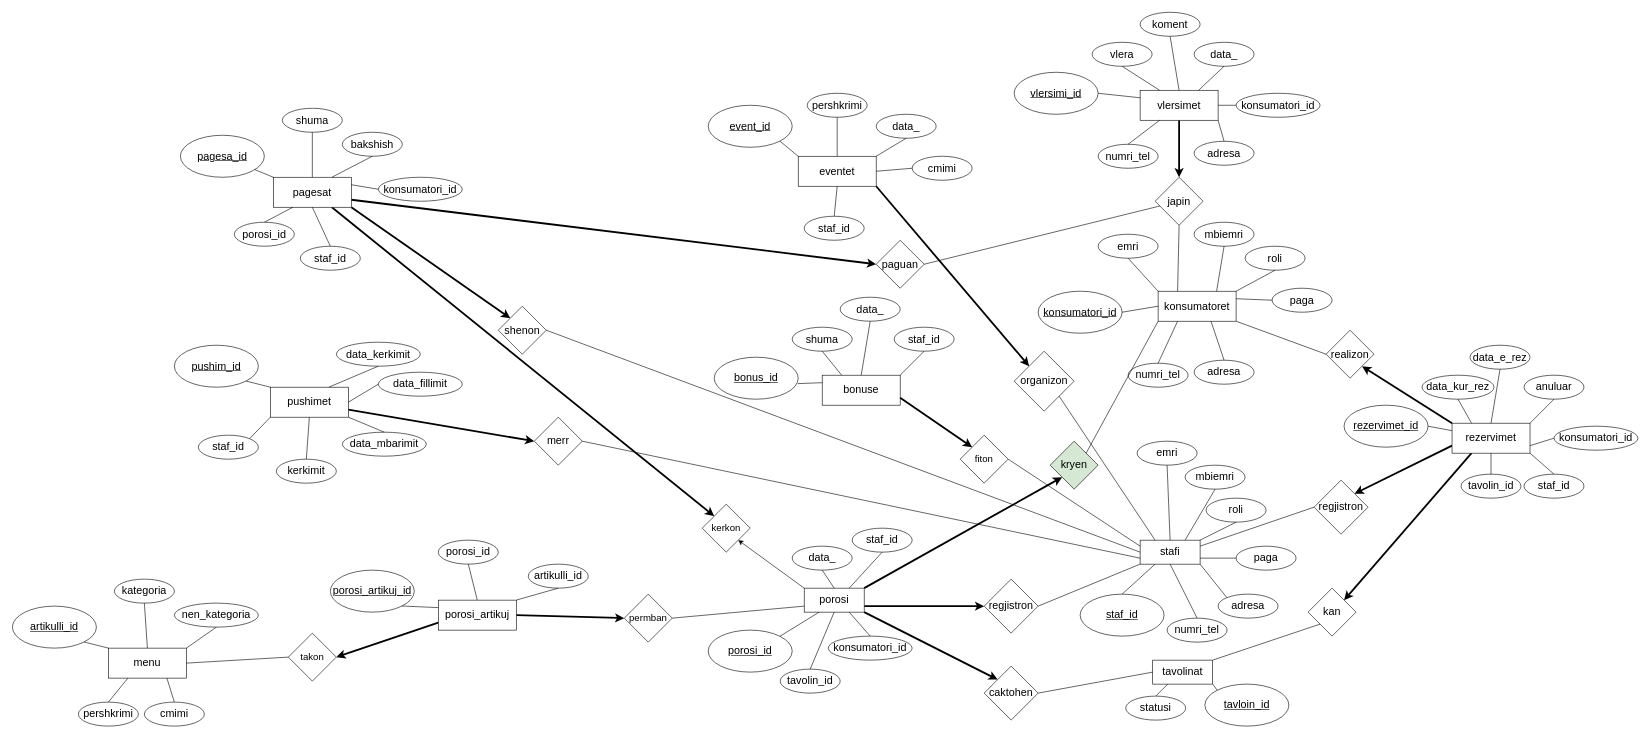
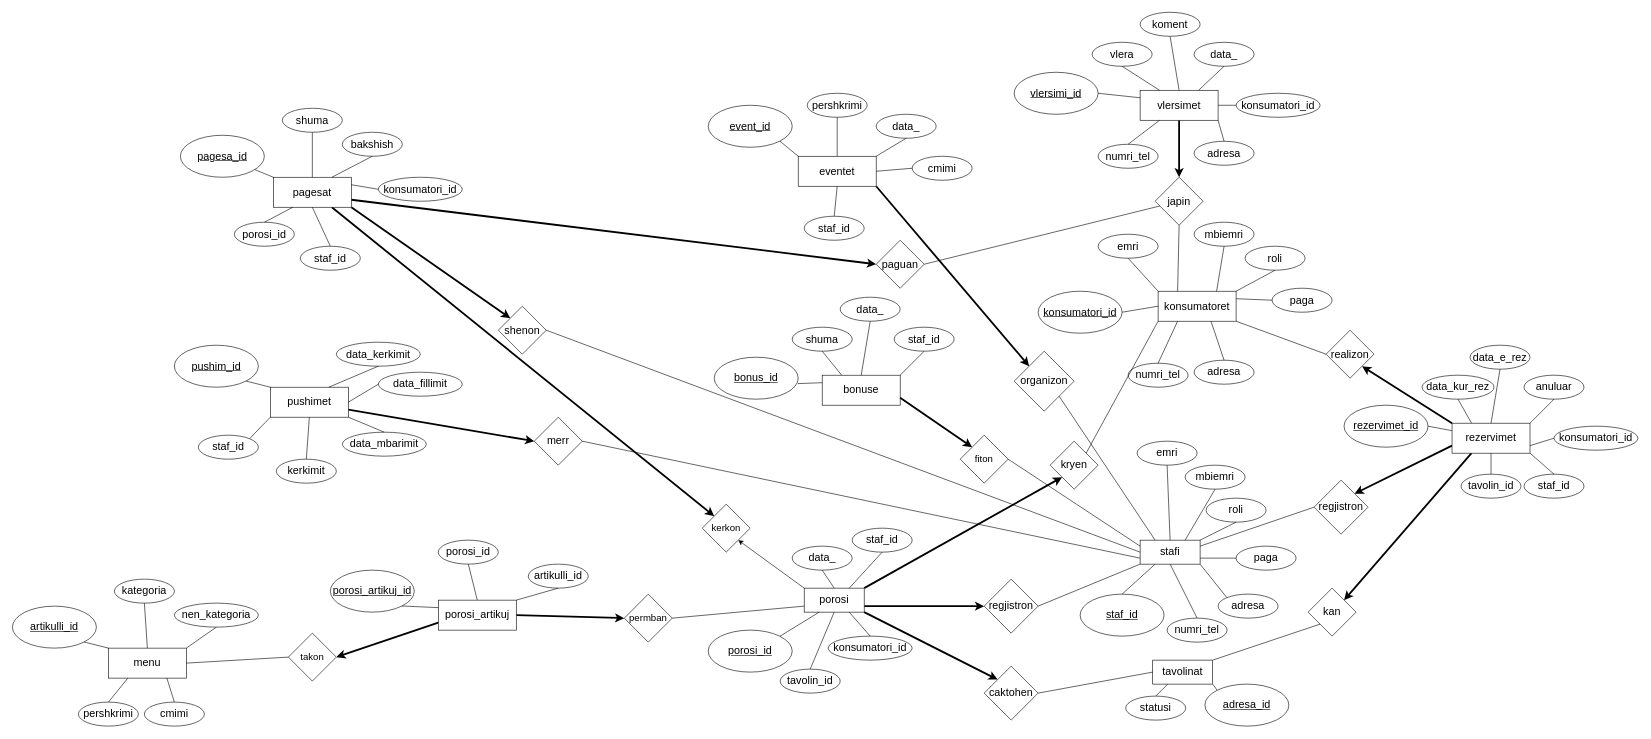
(1074, 465) -> (1074, 465)
(1247, 705) -> (1247, 705)
